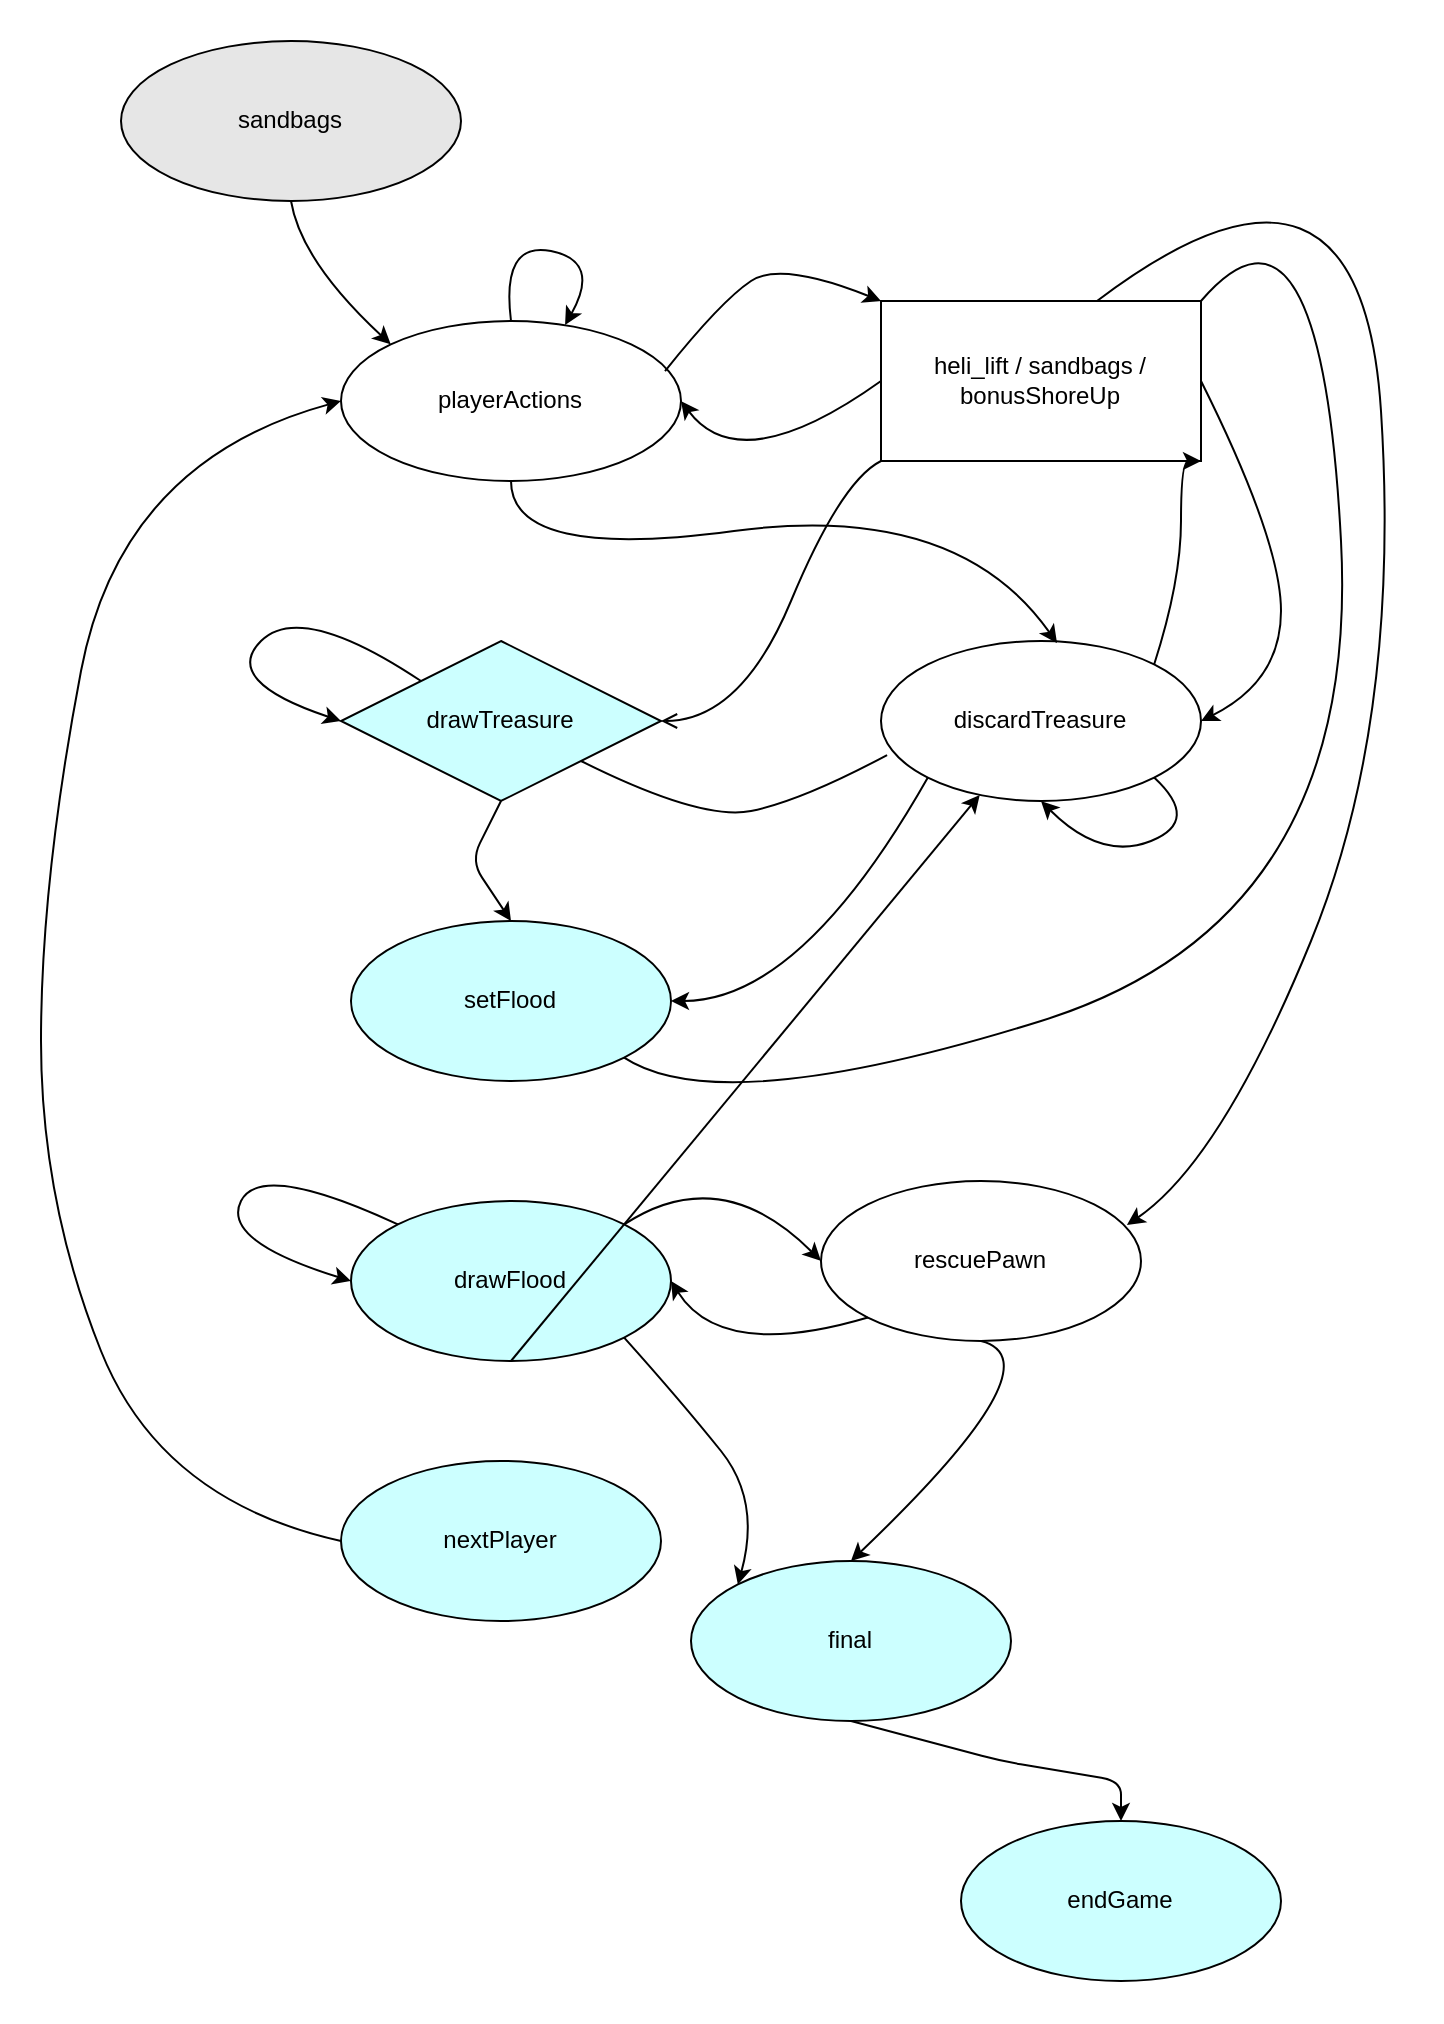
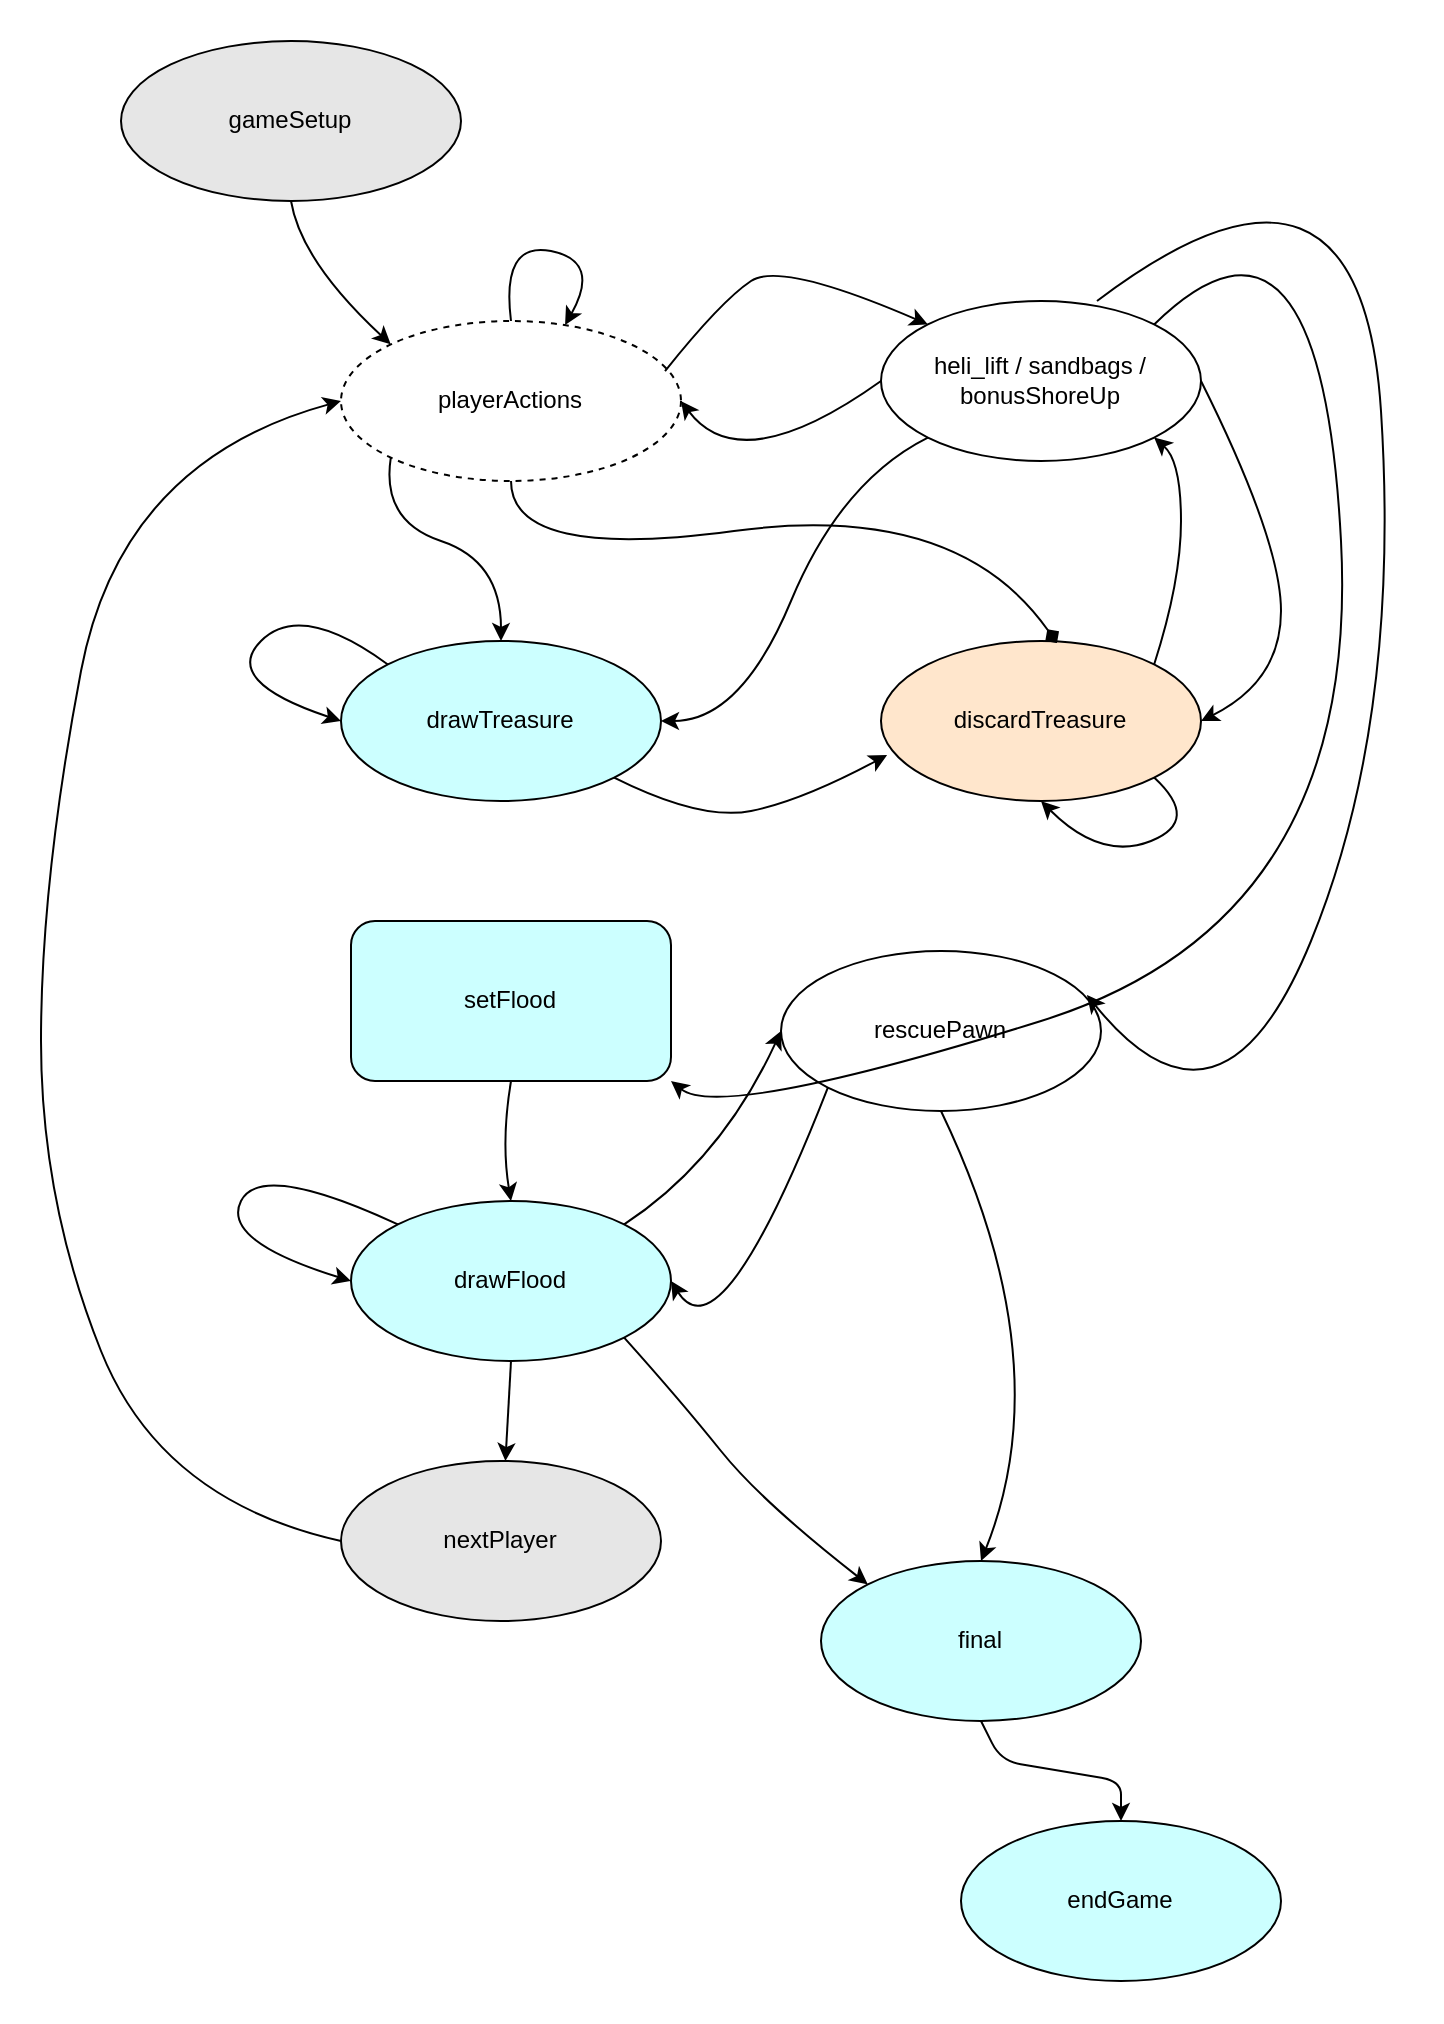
(291, 121) -> (291, 121)
(1041, 381) -> (1041, 381)
(511, 401) -> (511, 401)
none -> (443, 542)
(1048, 630) -> (1047, 630)
(725, 699) -> (729, 698)
(501, 721) -> (501, 721)
(1041, 721) -> (1041, 721)
(880, 759) -> (874, 762)
(476, 856) -> none
(831, 918) -> none
(873, 923) -> (509, 1404)
(511, 1001) -> (511, 1001)
(680, 1078) -> (704, 1096)
none -> (506, 1134)
(981, 1261) -> (941, 1031)
(501, 1541) -> (501, 1541)
(851, 1641) -> (981, 1641)
